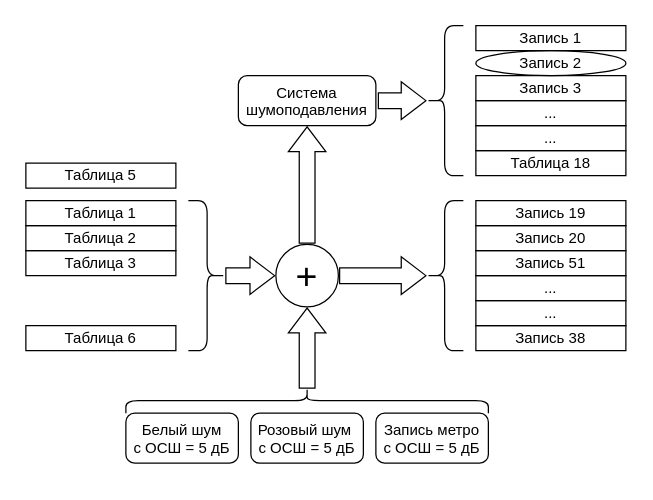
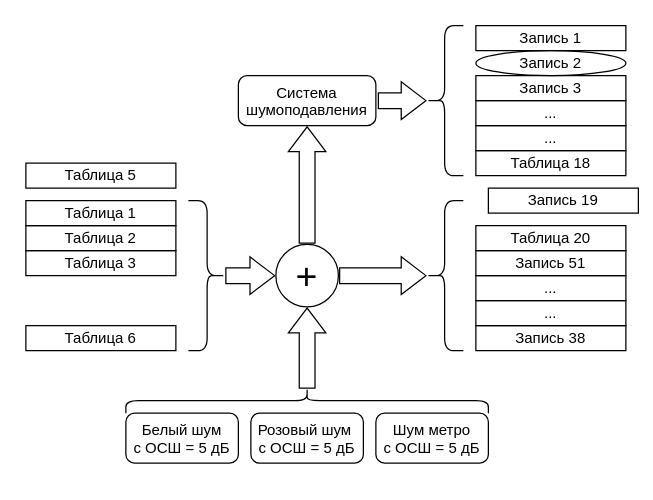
(551, 213) -> (563, 201)
(551, 238) -> (551, 238)
(432, 440) -> (432, 440)
